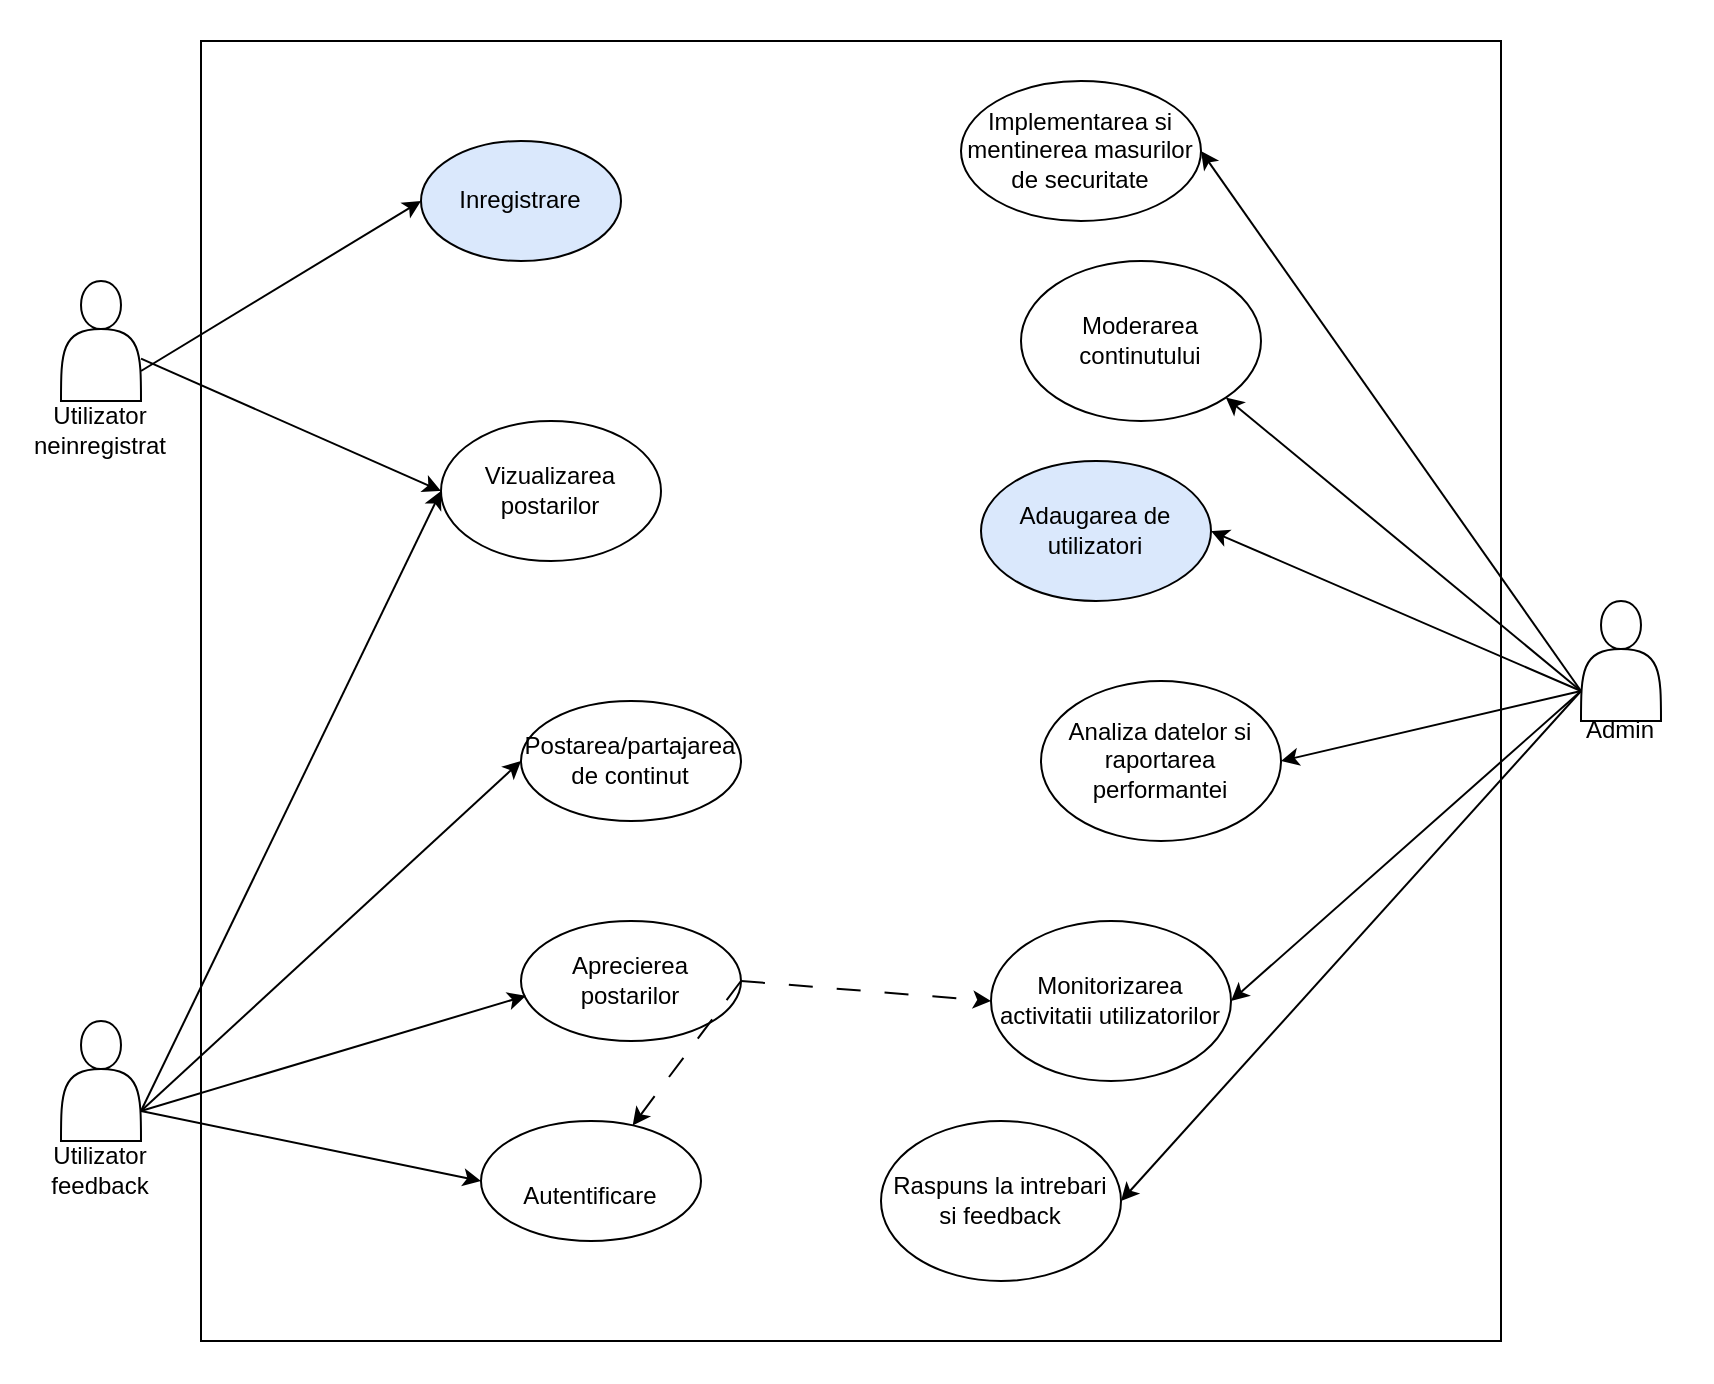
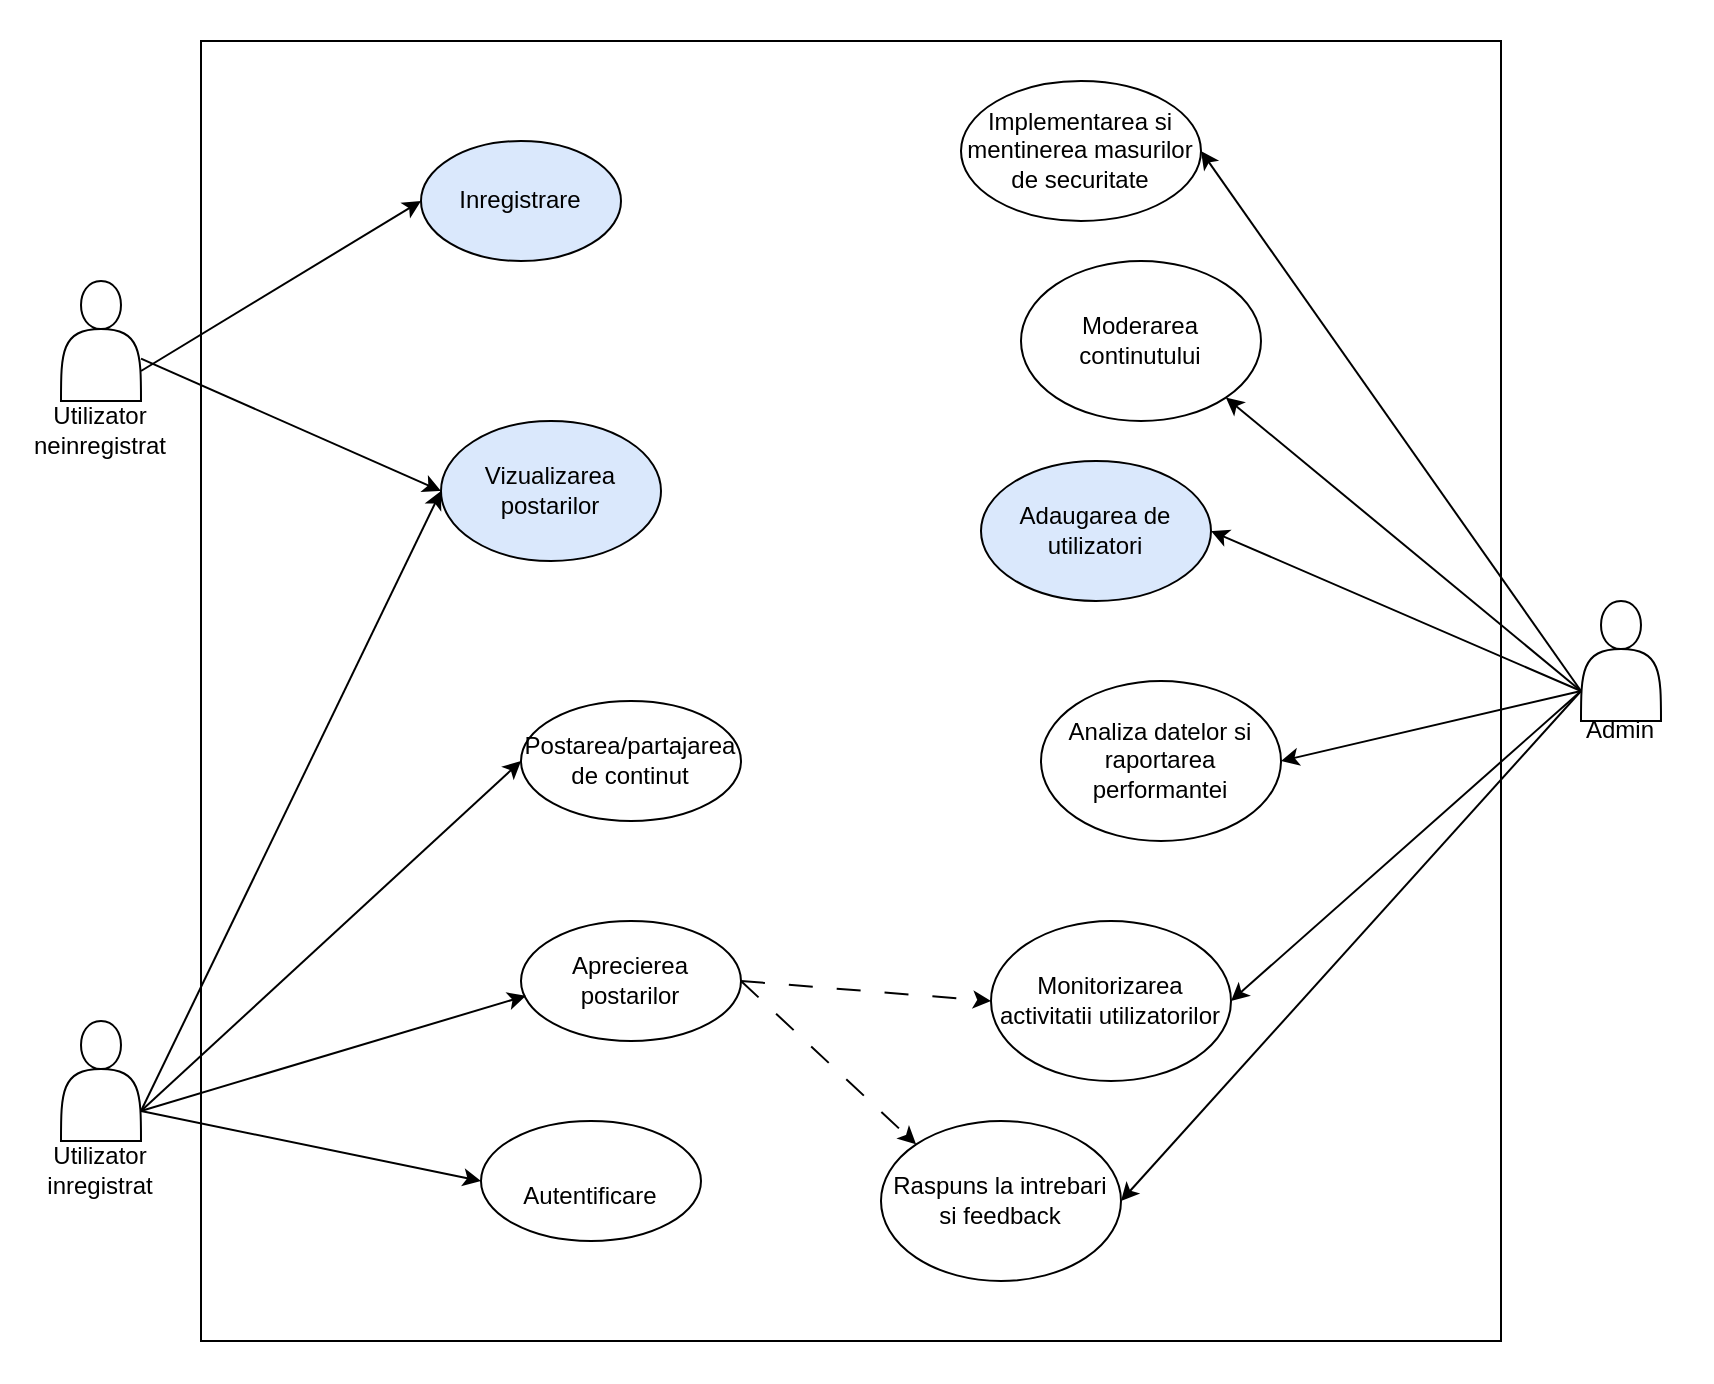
(551, 491) -> (551, 491)
(676, 1067) -> (893, 1123)
(101, 1171) -> (101, 1171)
